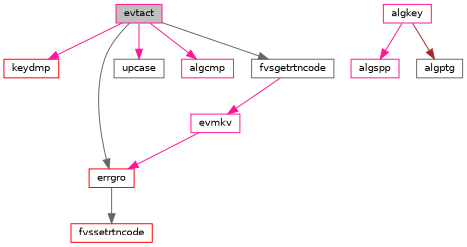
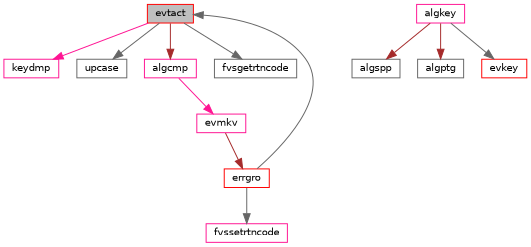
(139, 14) -> (170, 14)
(139, 36) -> (140, 38)
(394, 37) -> (412, 38)
(169, 38) -> (170, 36)
(31, 69) -> (31, 69)
(375, 69) -> (376, 69)
none -> (504, 69)
(99, 87) -> (309, 66)
(258, 93) -> (192, 92)
(168, 149) -> (232, 146)
(112, 233) -> (247, 233)
